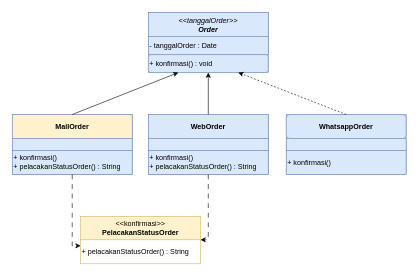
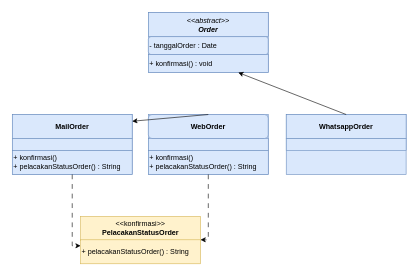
(209, 24) -> (209, 24)
(209, 45) -> (209, 45)
(209, 63) -> (209, 63)
(209, 78) -> (166, 118)
(124, 94) -> none
(293, 94) -> (293, 94)
(72, 126) -> (72, 126)
(209, 126) -> (209, 126)
(347, 126) -> (347, 126)
(347, 162) -> none
(141, 252) -> (141, 252)
